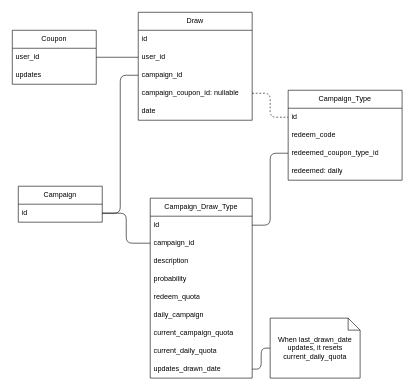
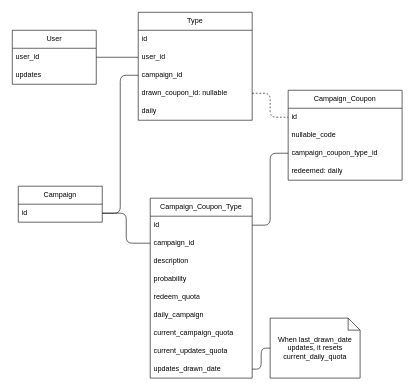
(195, 21) -> (195, 21)
(54, 39) -> (54, 39)
(192, 93) -> (187, 93)
(345, 99) -> (345, 99)
(150, 111) -> (150, 111)
(314, 135) -> (315, 135)
(337, 153) -> (336, 153)
(201, 207) -> (201, 207)
(190, 351) -> (196, 351)
